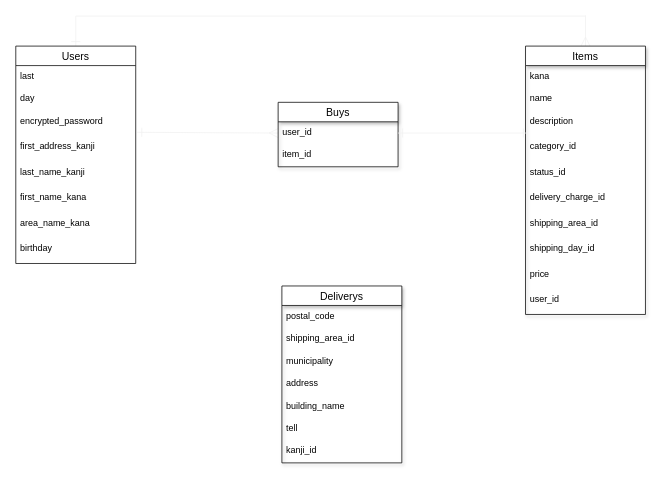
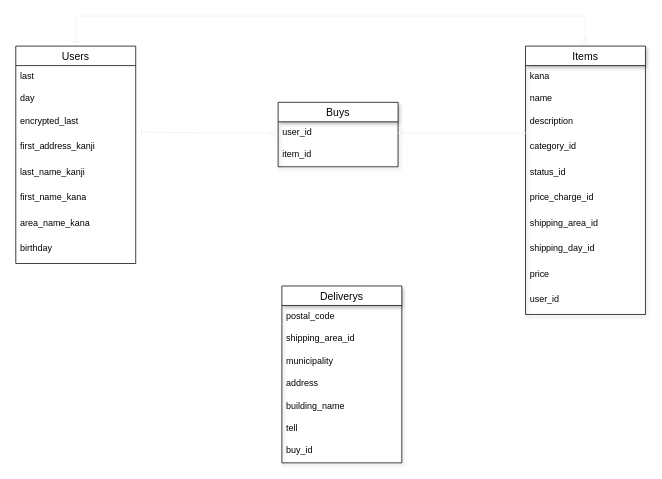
(65, 121) -> (54, 121)
(571, 197) -> (565, 197)
(304, 451) -> (300, 451)
